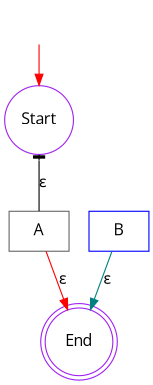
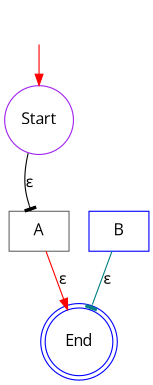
(39, 186) -> (25, 180)
(102, 278) -> (102, 278)
(79, 342) -> (79, 342)
